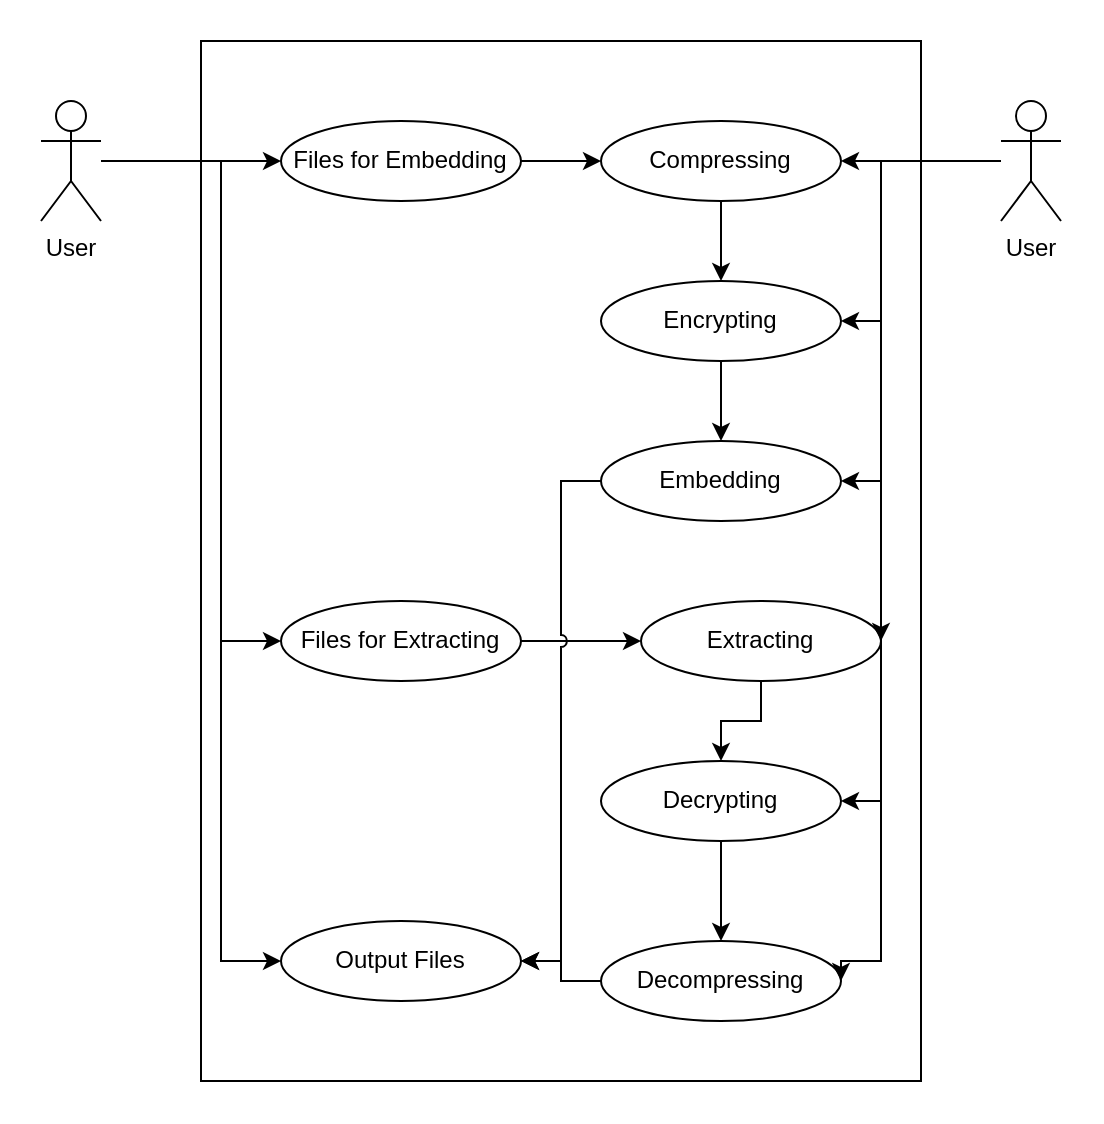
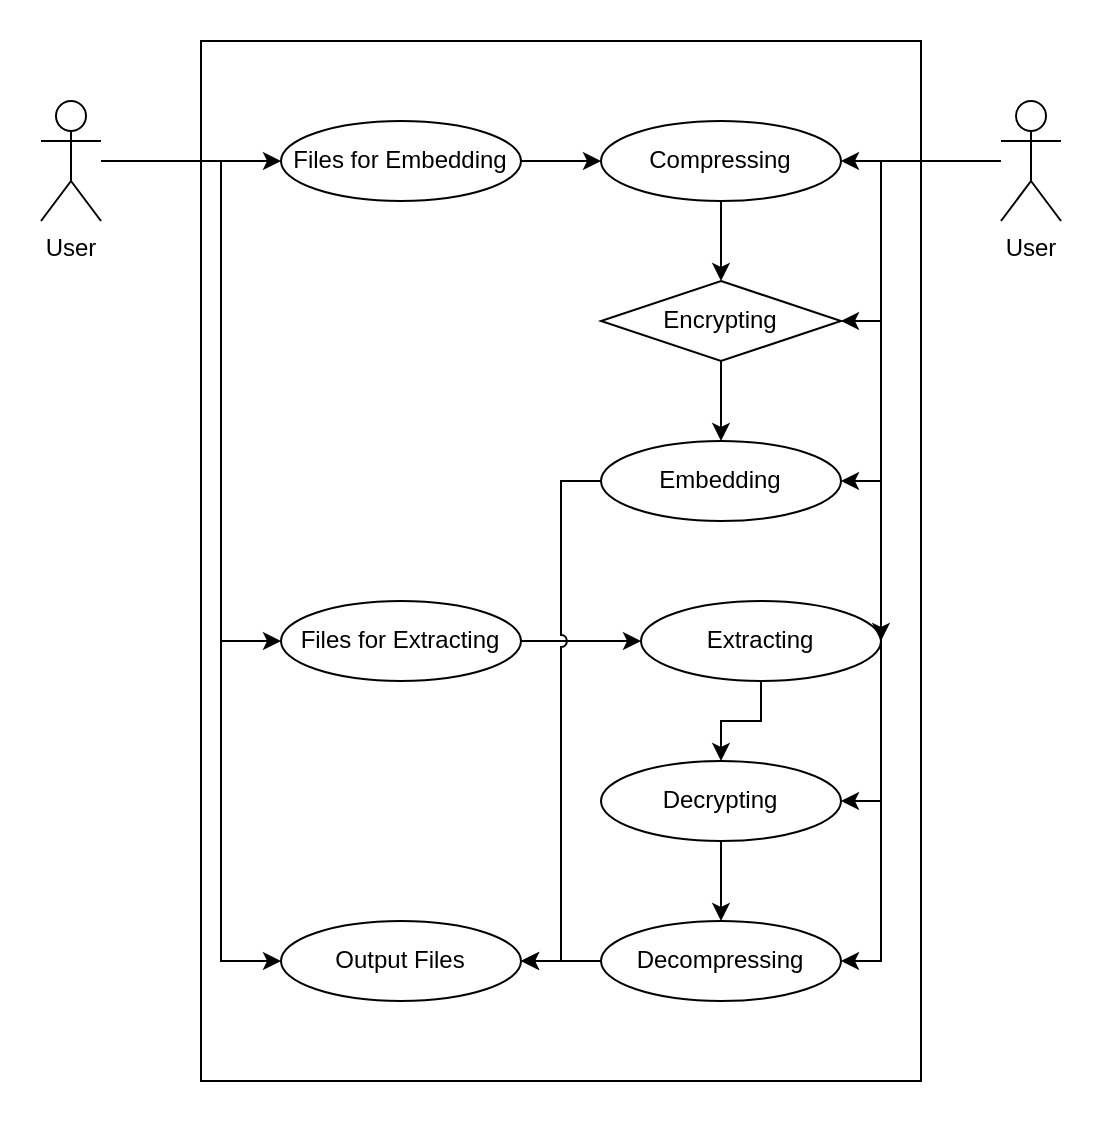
(721, 321) -> (721, 321)
(721, 981) -> (721, 961)
